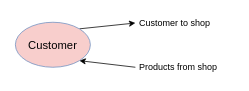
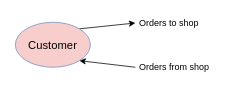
(175, 23) -> (170, 23)
(180, 67) -> (175, 67)
